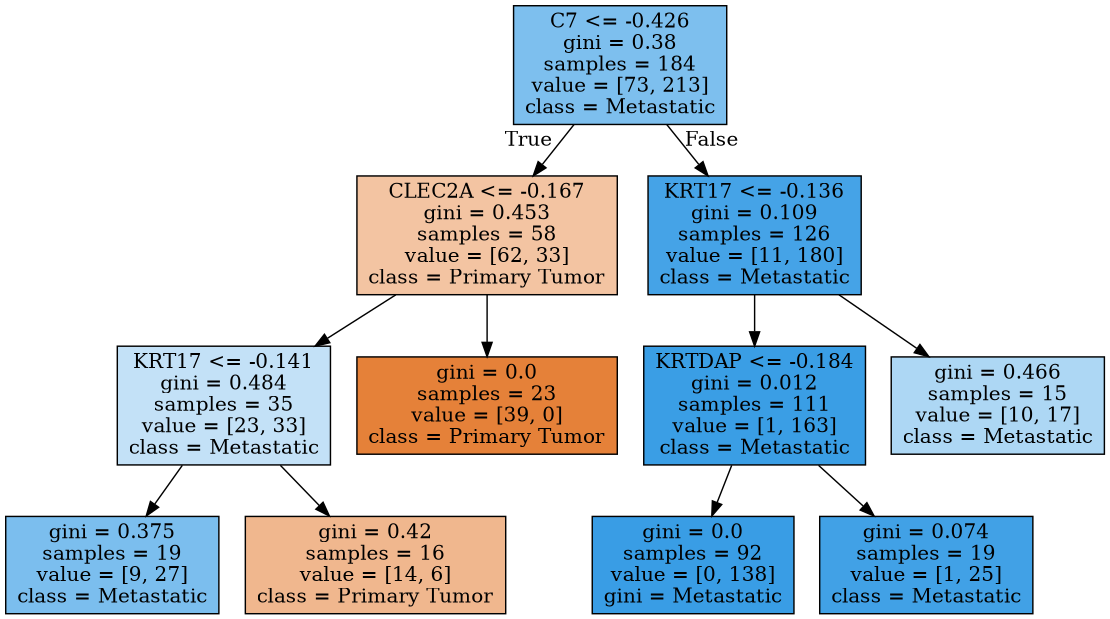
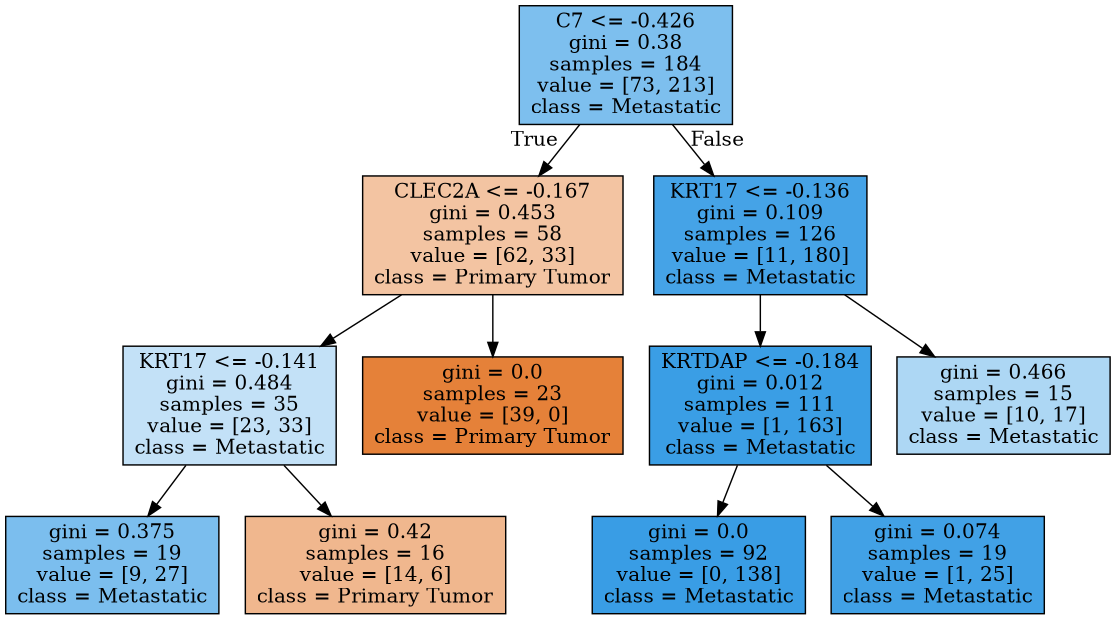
(693, 565) -> (699, 565)
